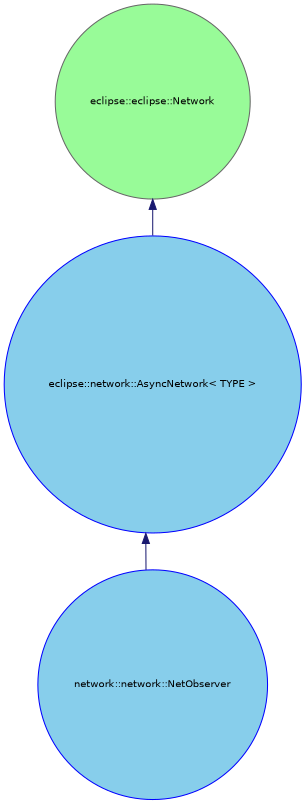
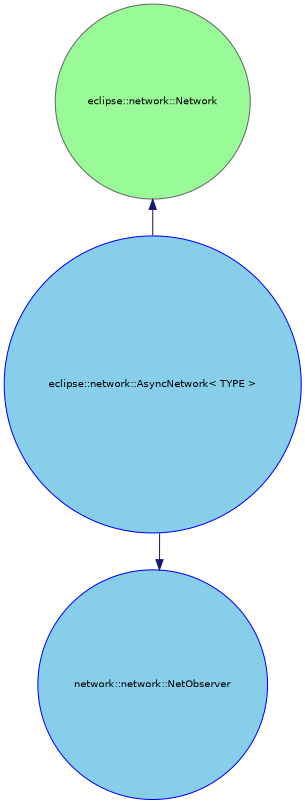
(153, 102) -> (153, 102)
(146, 557) -> (160, 546)
